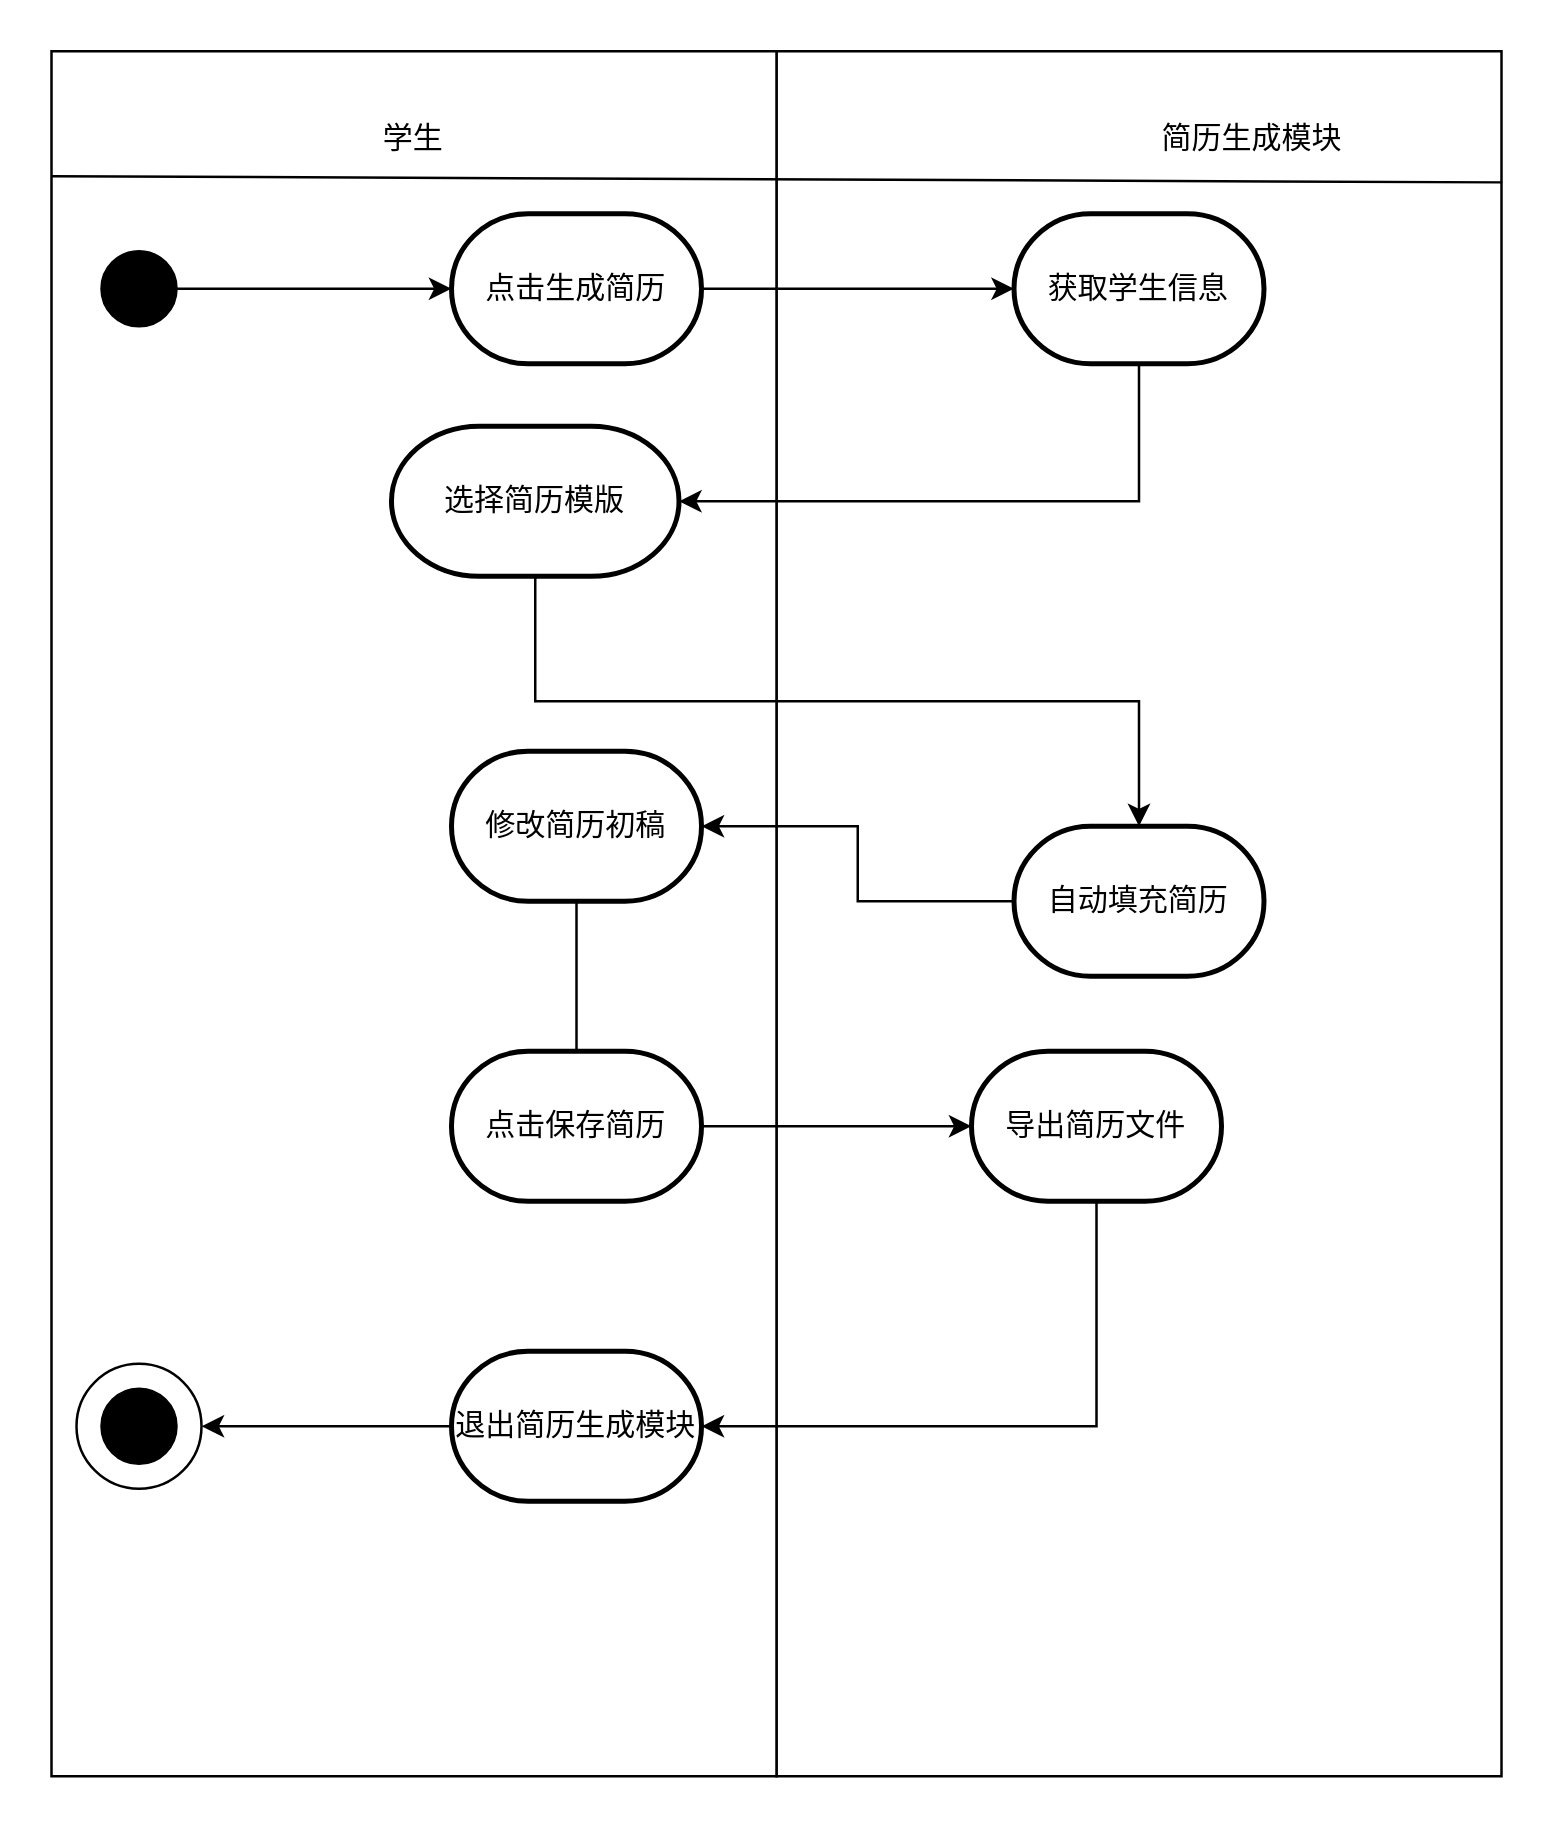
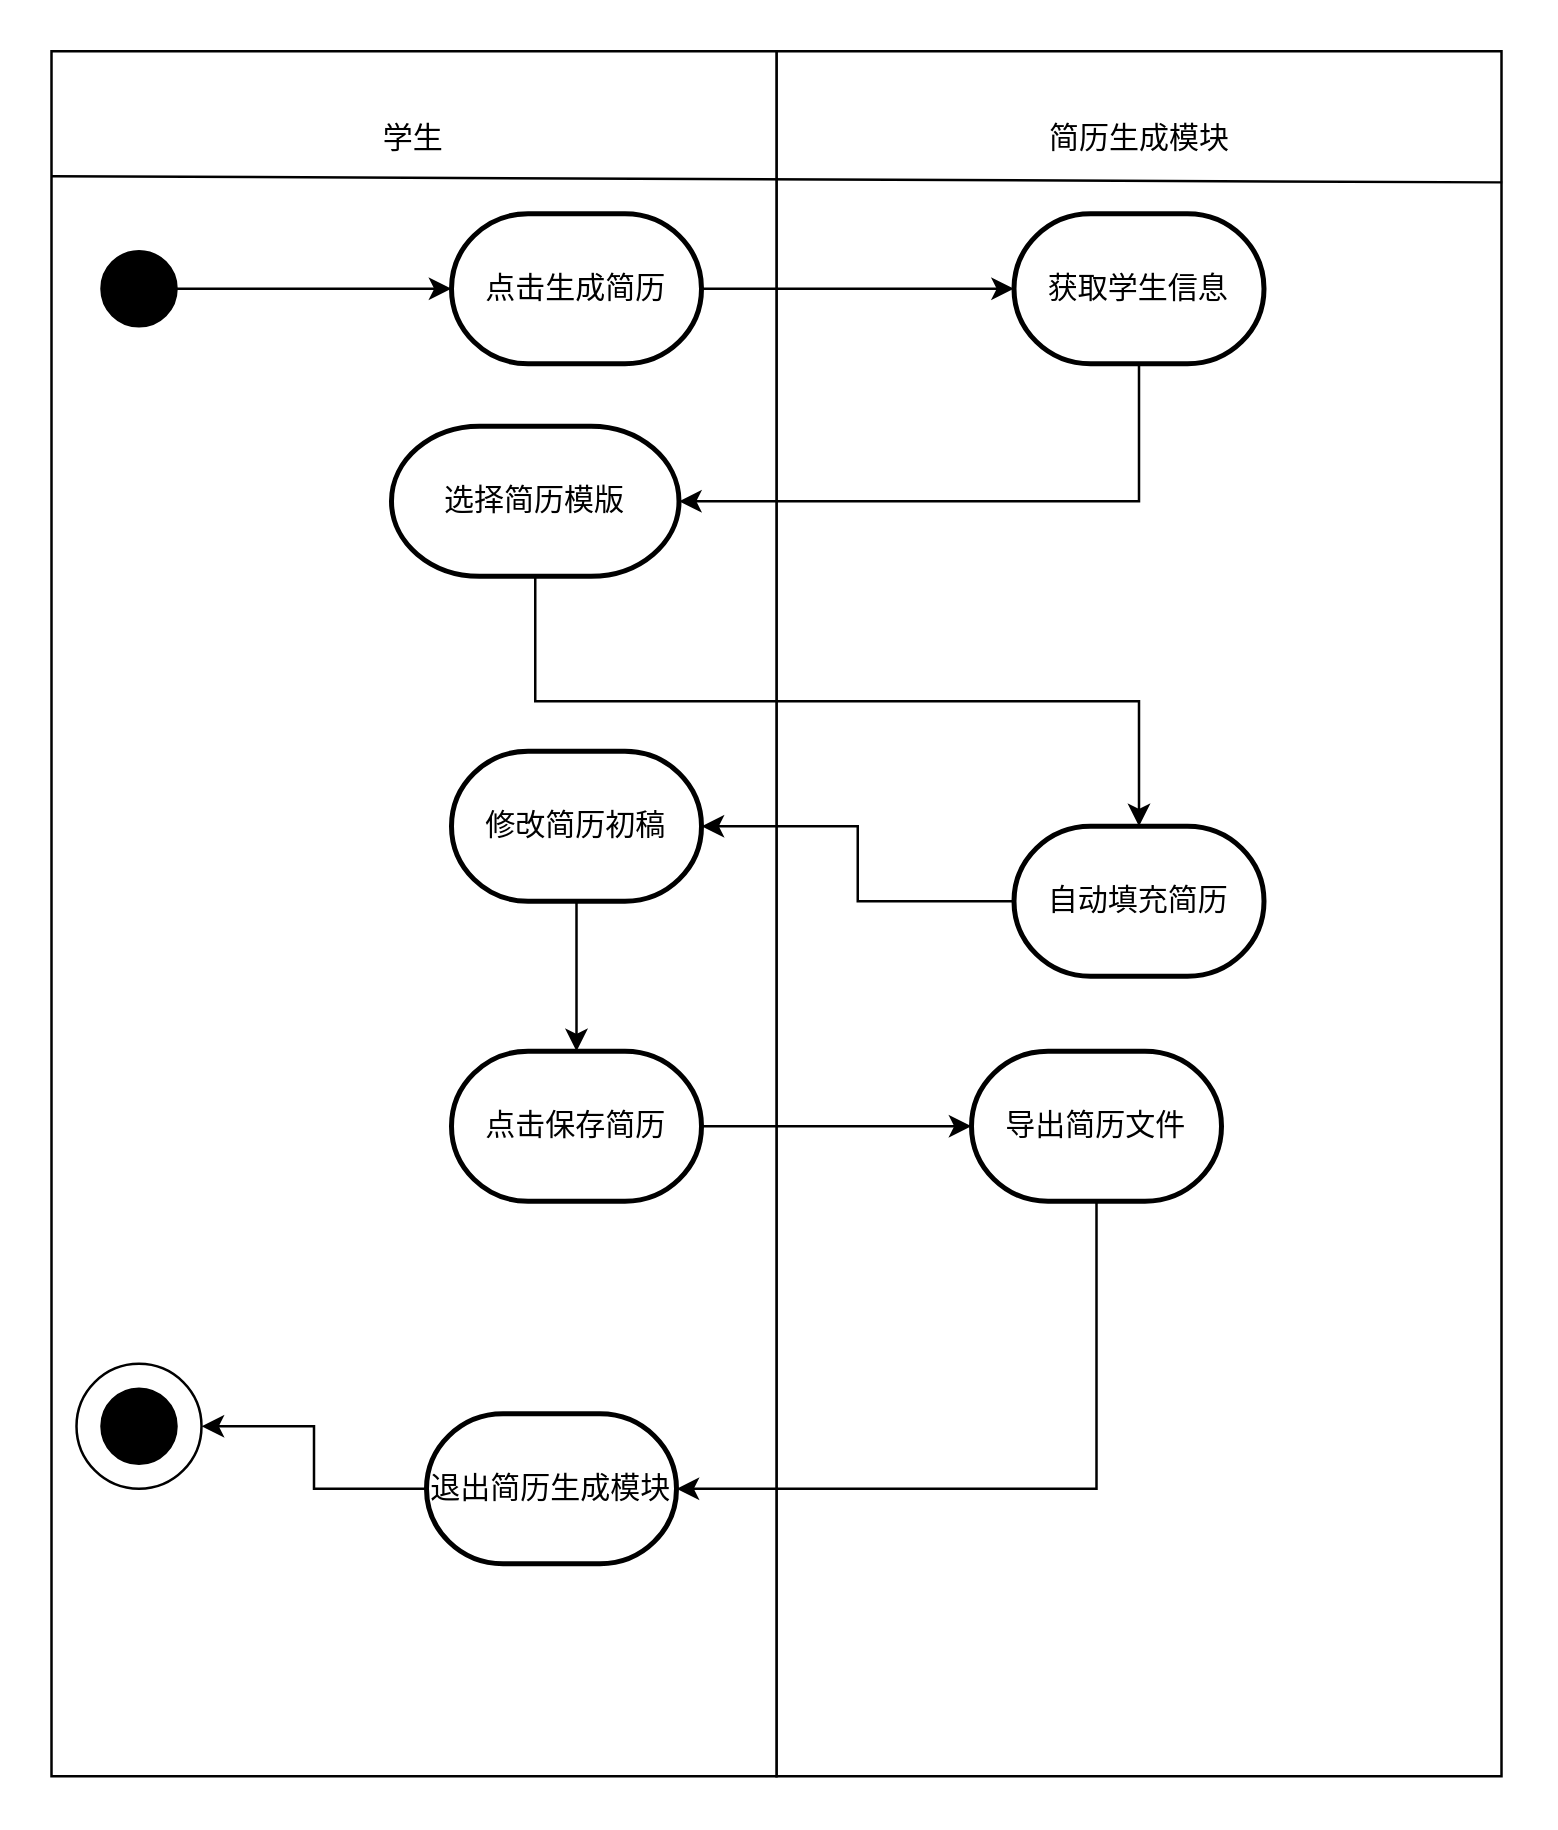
(1251, 139) -> (1139, 139)
(576, 1039) -> (576, 1033)
(576, 1426) -> (551, 1489)
